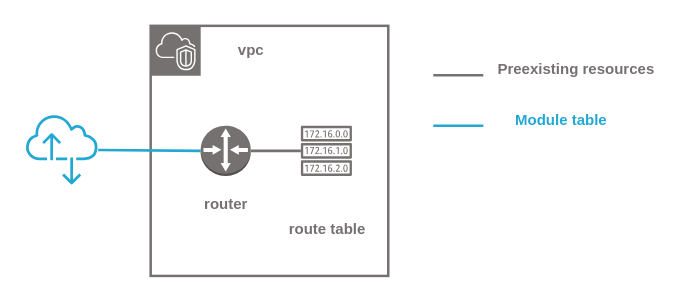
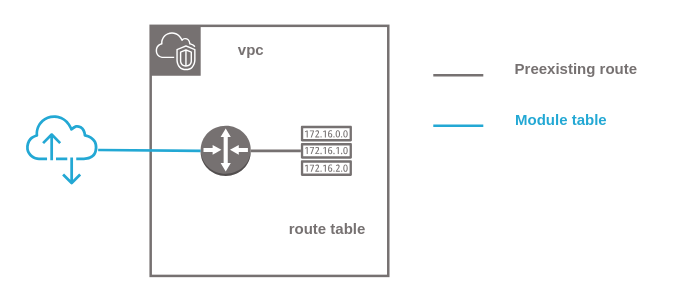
(576, 69) -> (576, 69)
(226, 204) -> none
